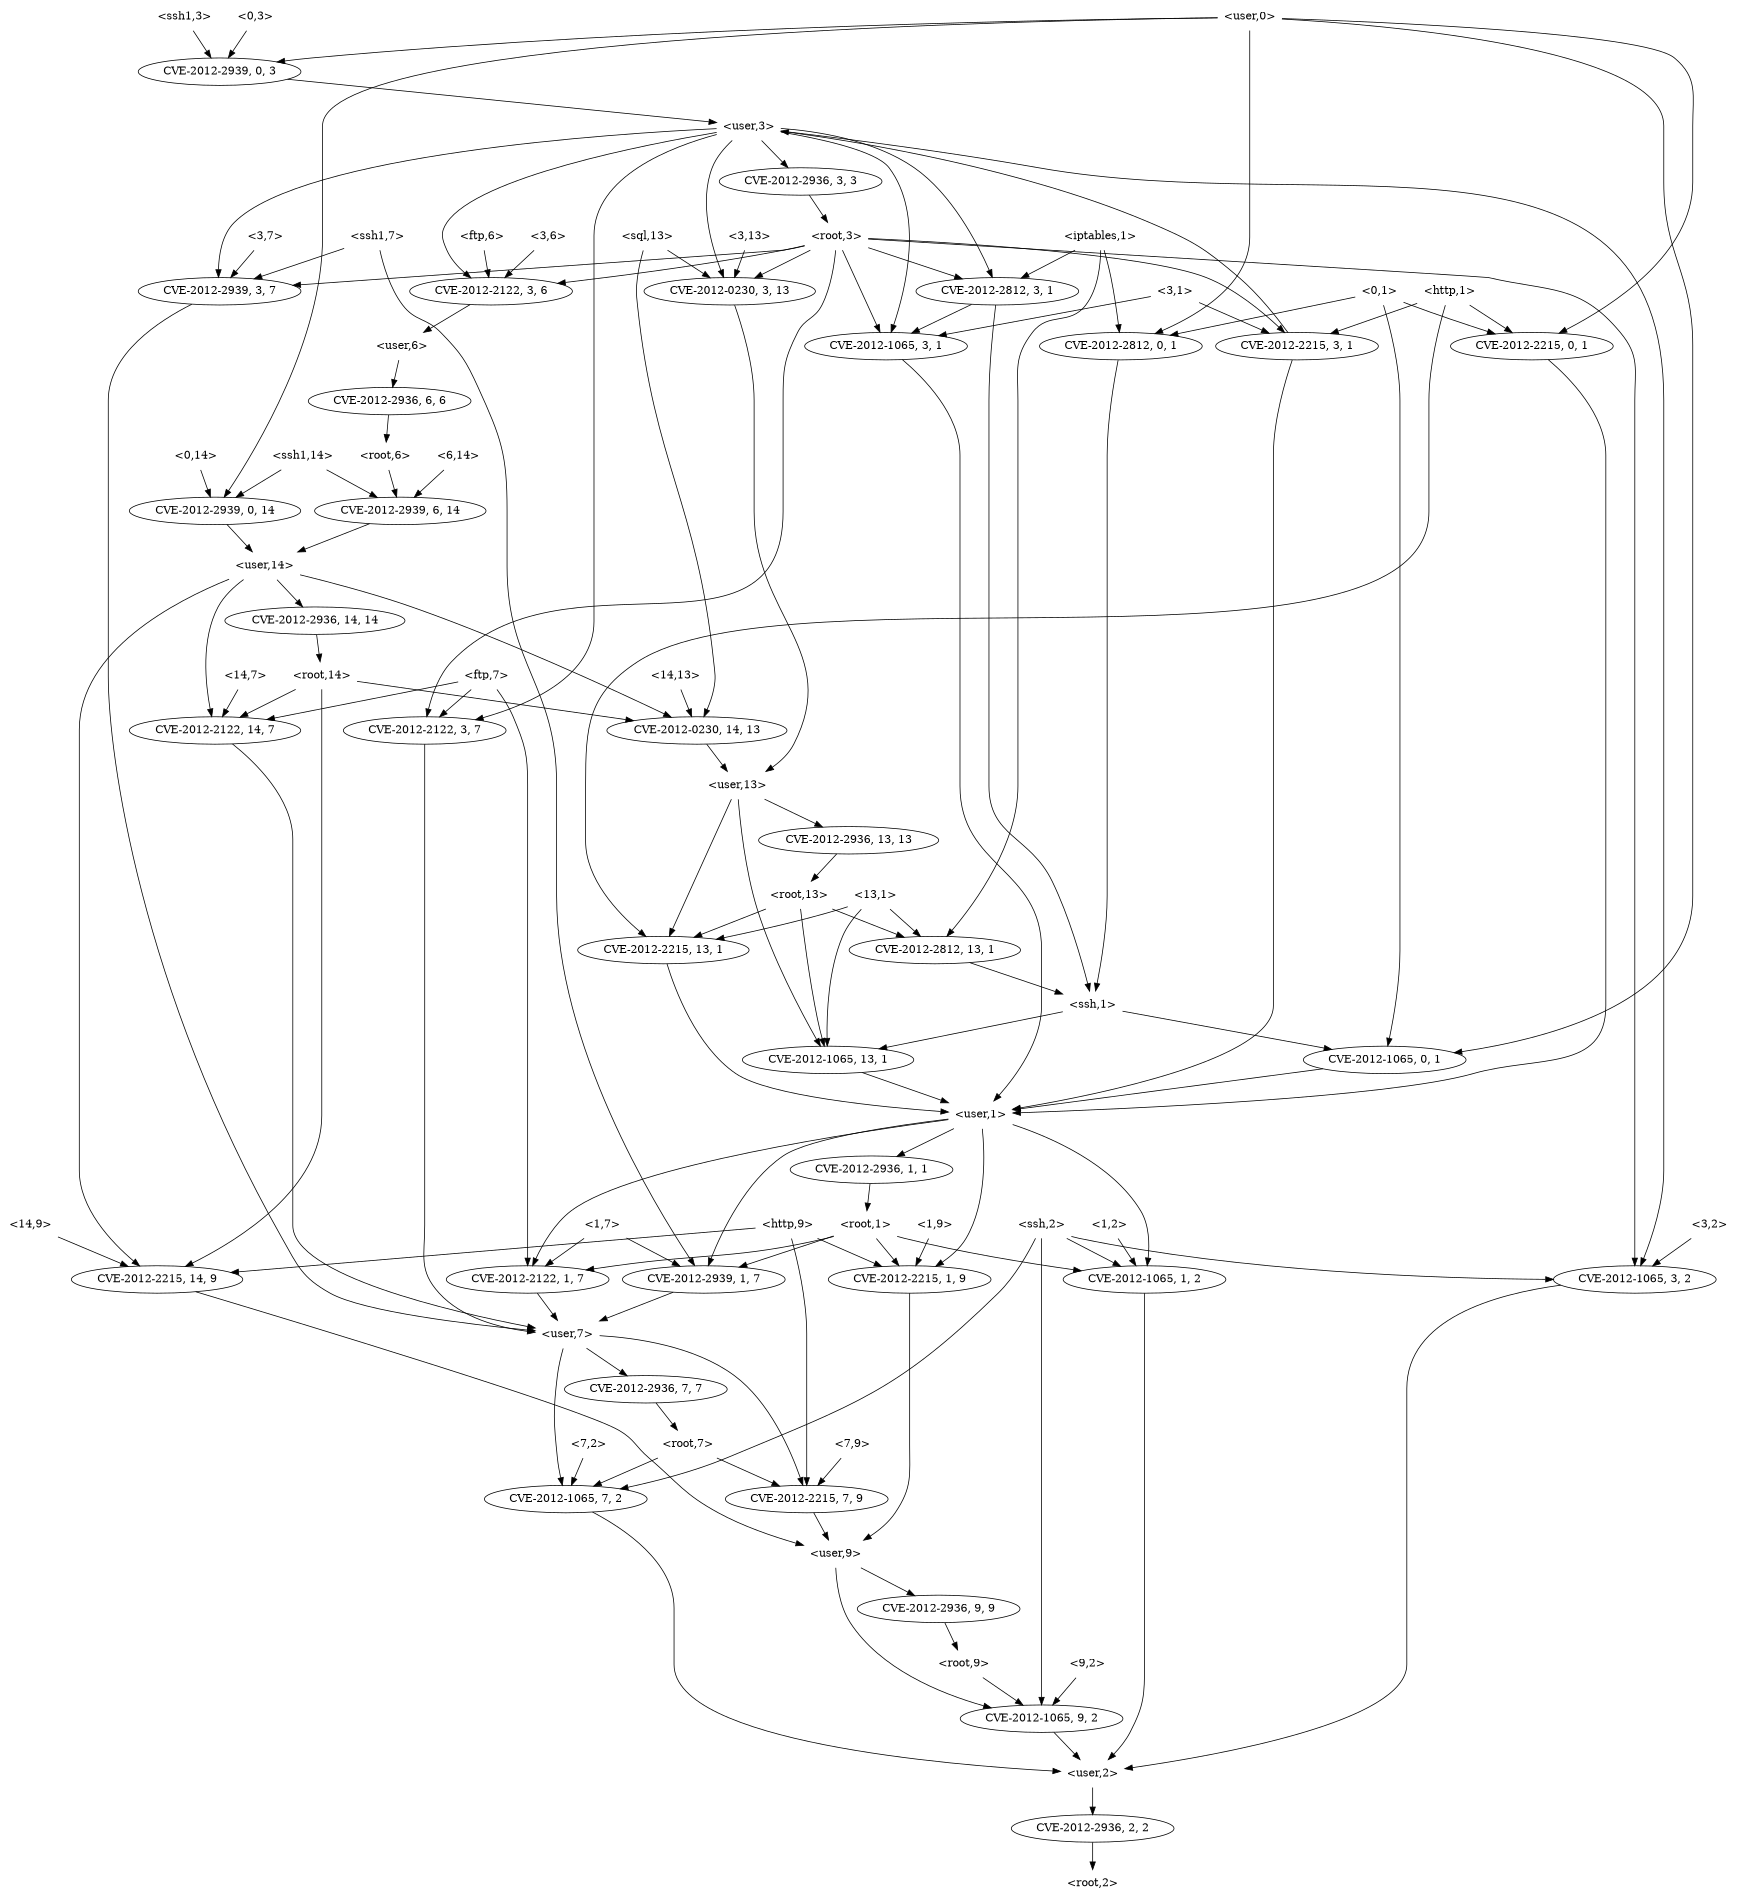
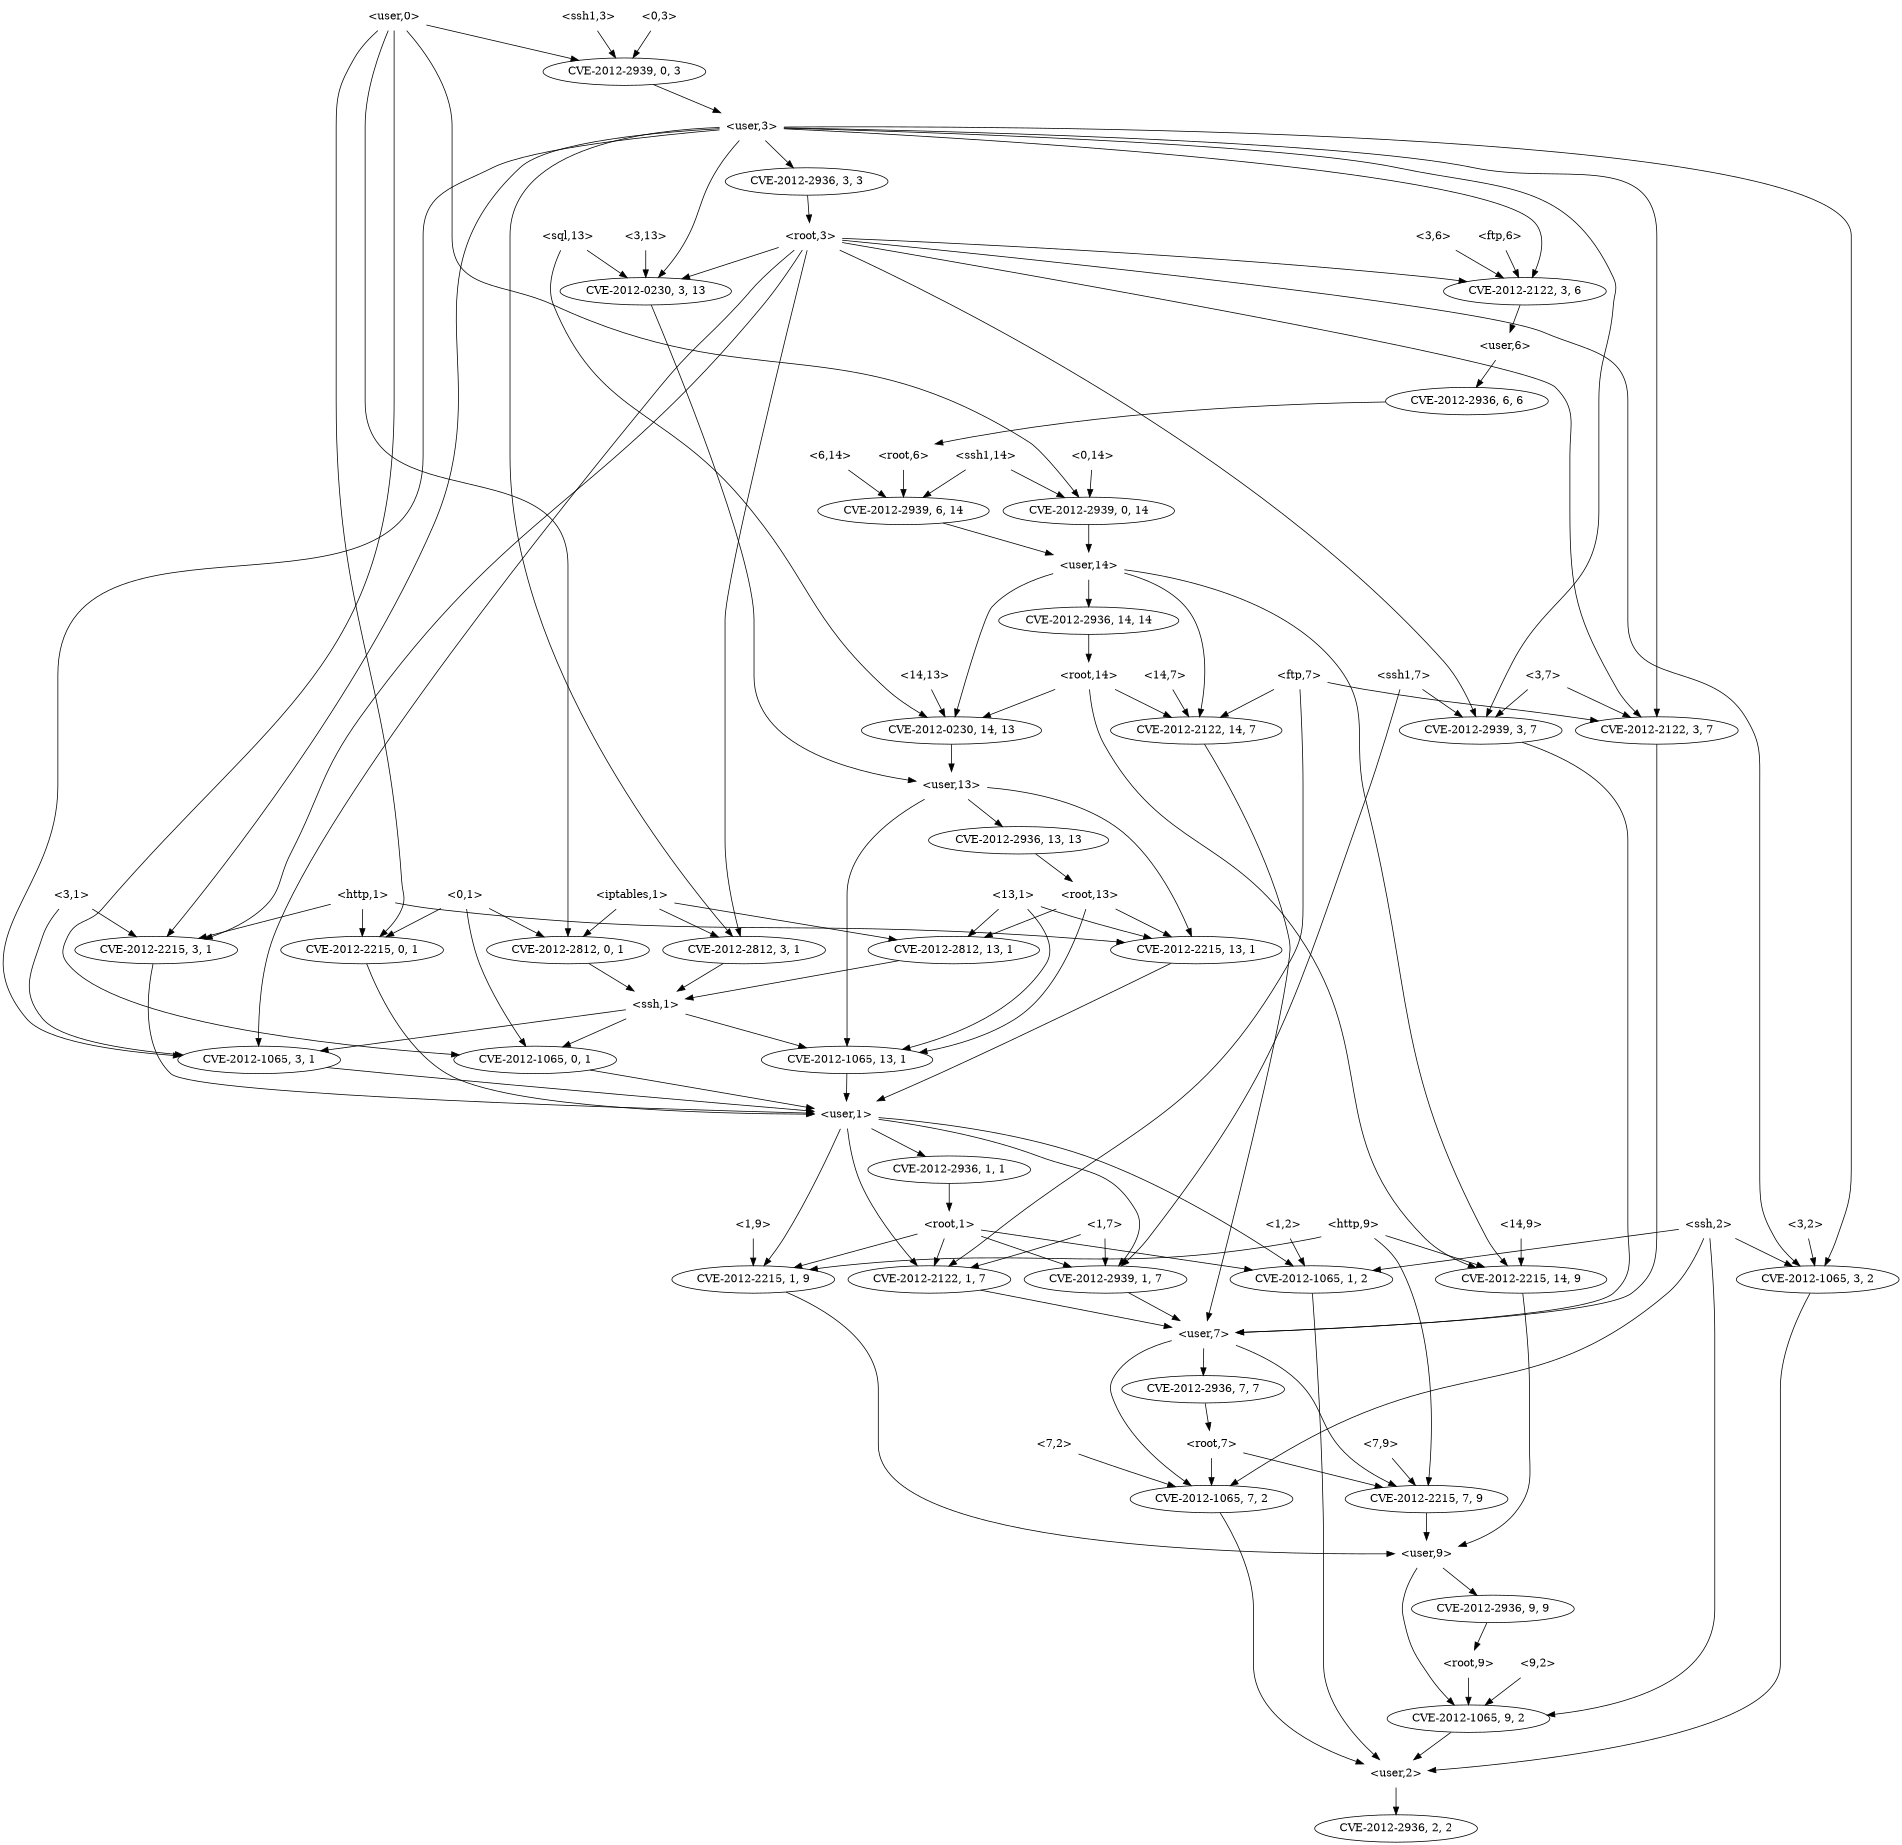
(1058, 190) -> (454, 451)
(945, 317) -> (477, 1030)
none -> (1595, 701)
(1093, 1883) -> none
